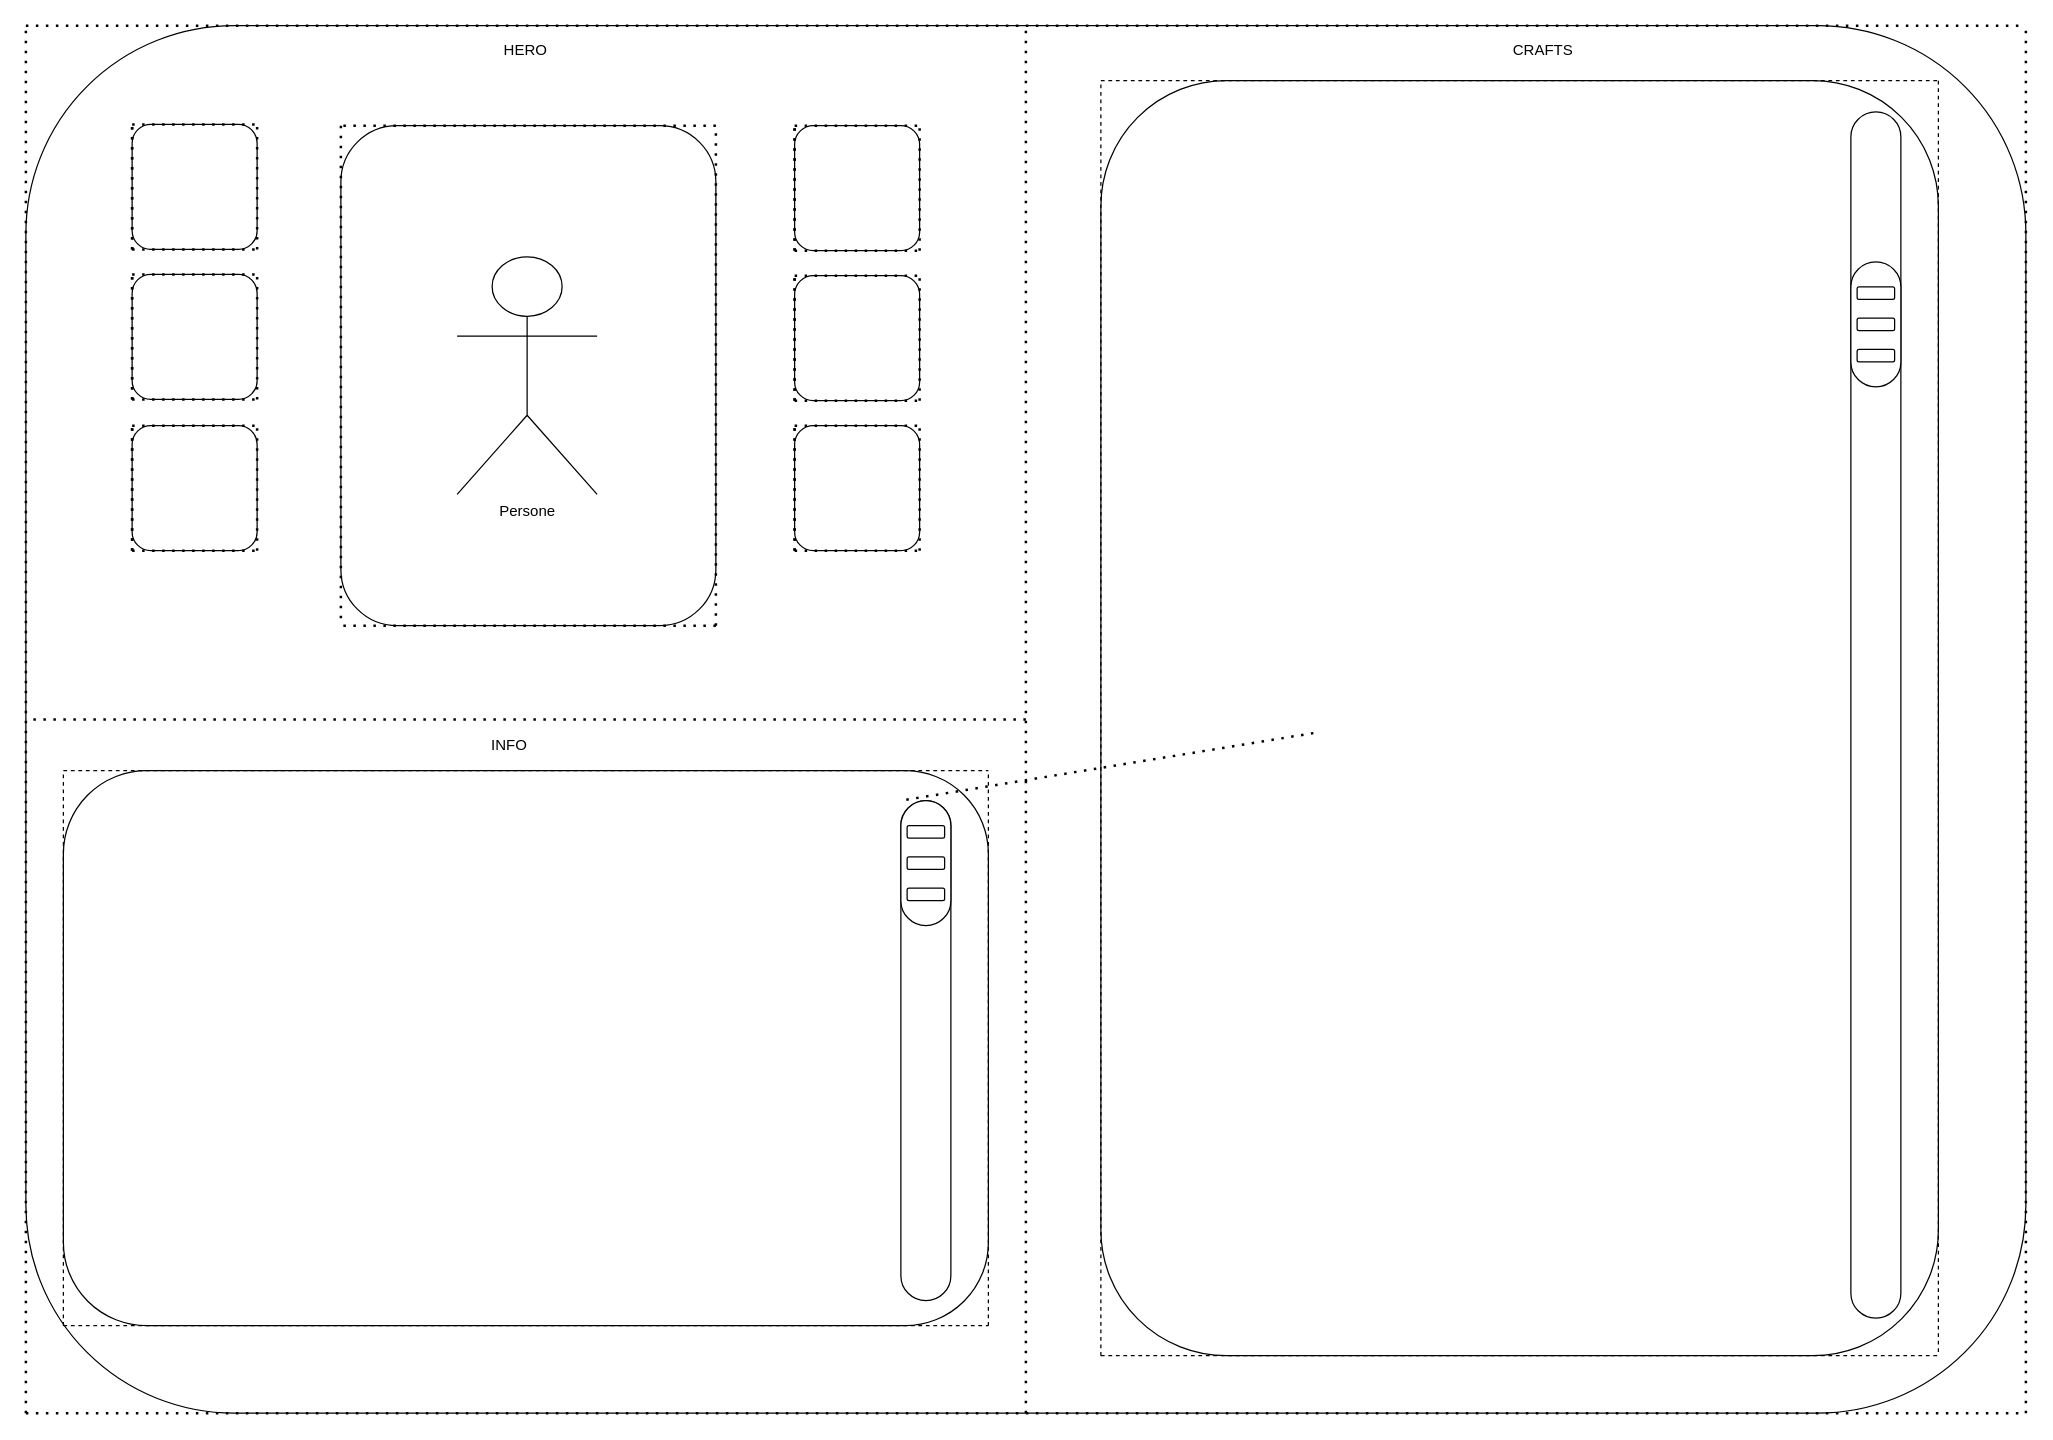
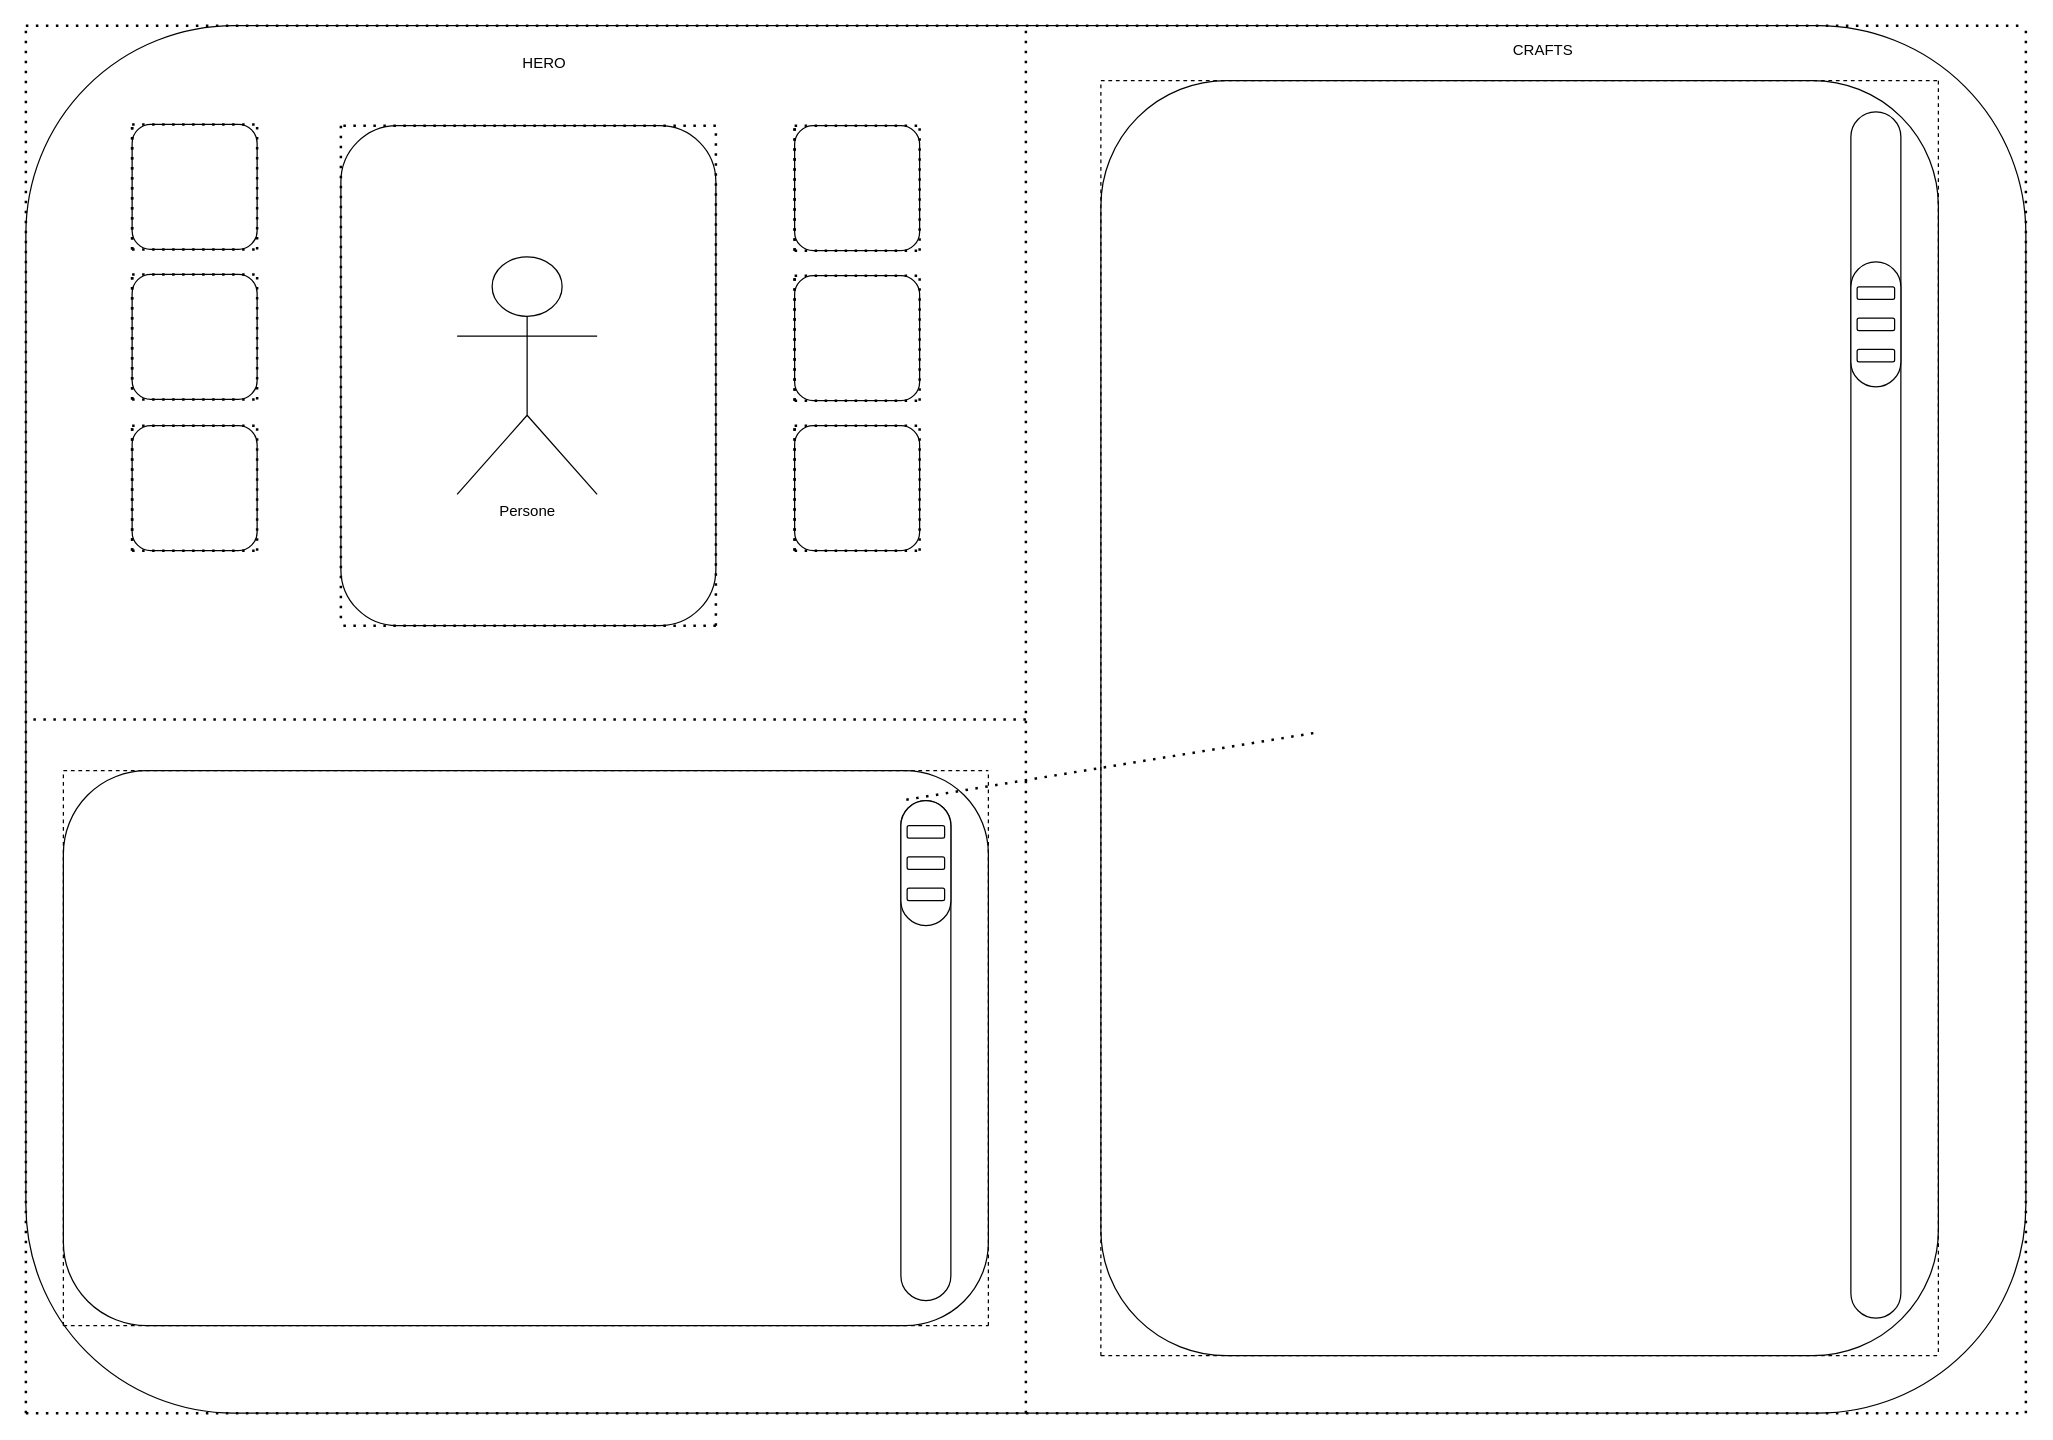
(526, 51) -> (544, 63)
(509, 746) -> none
